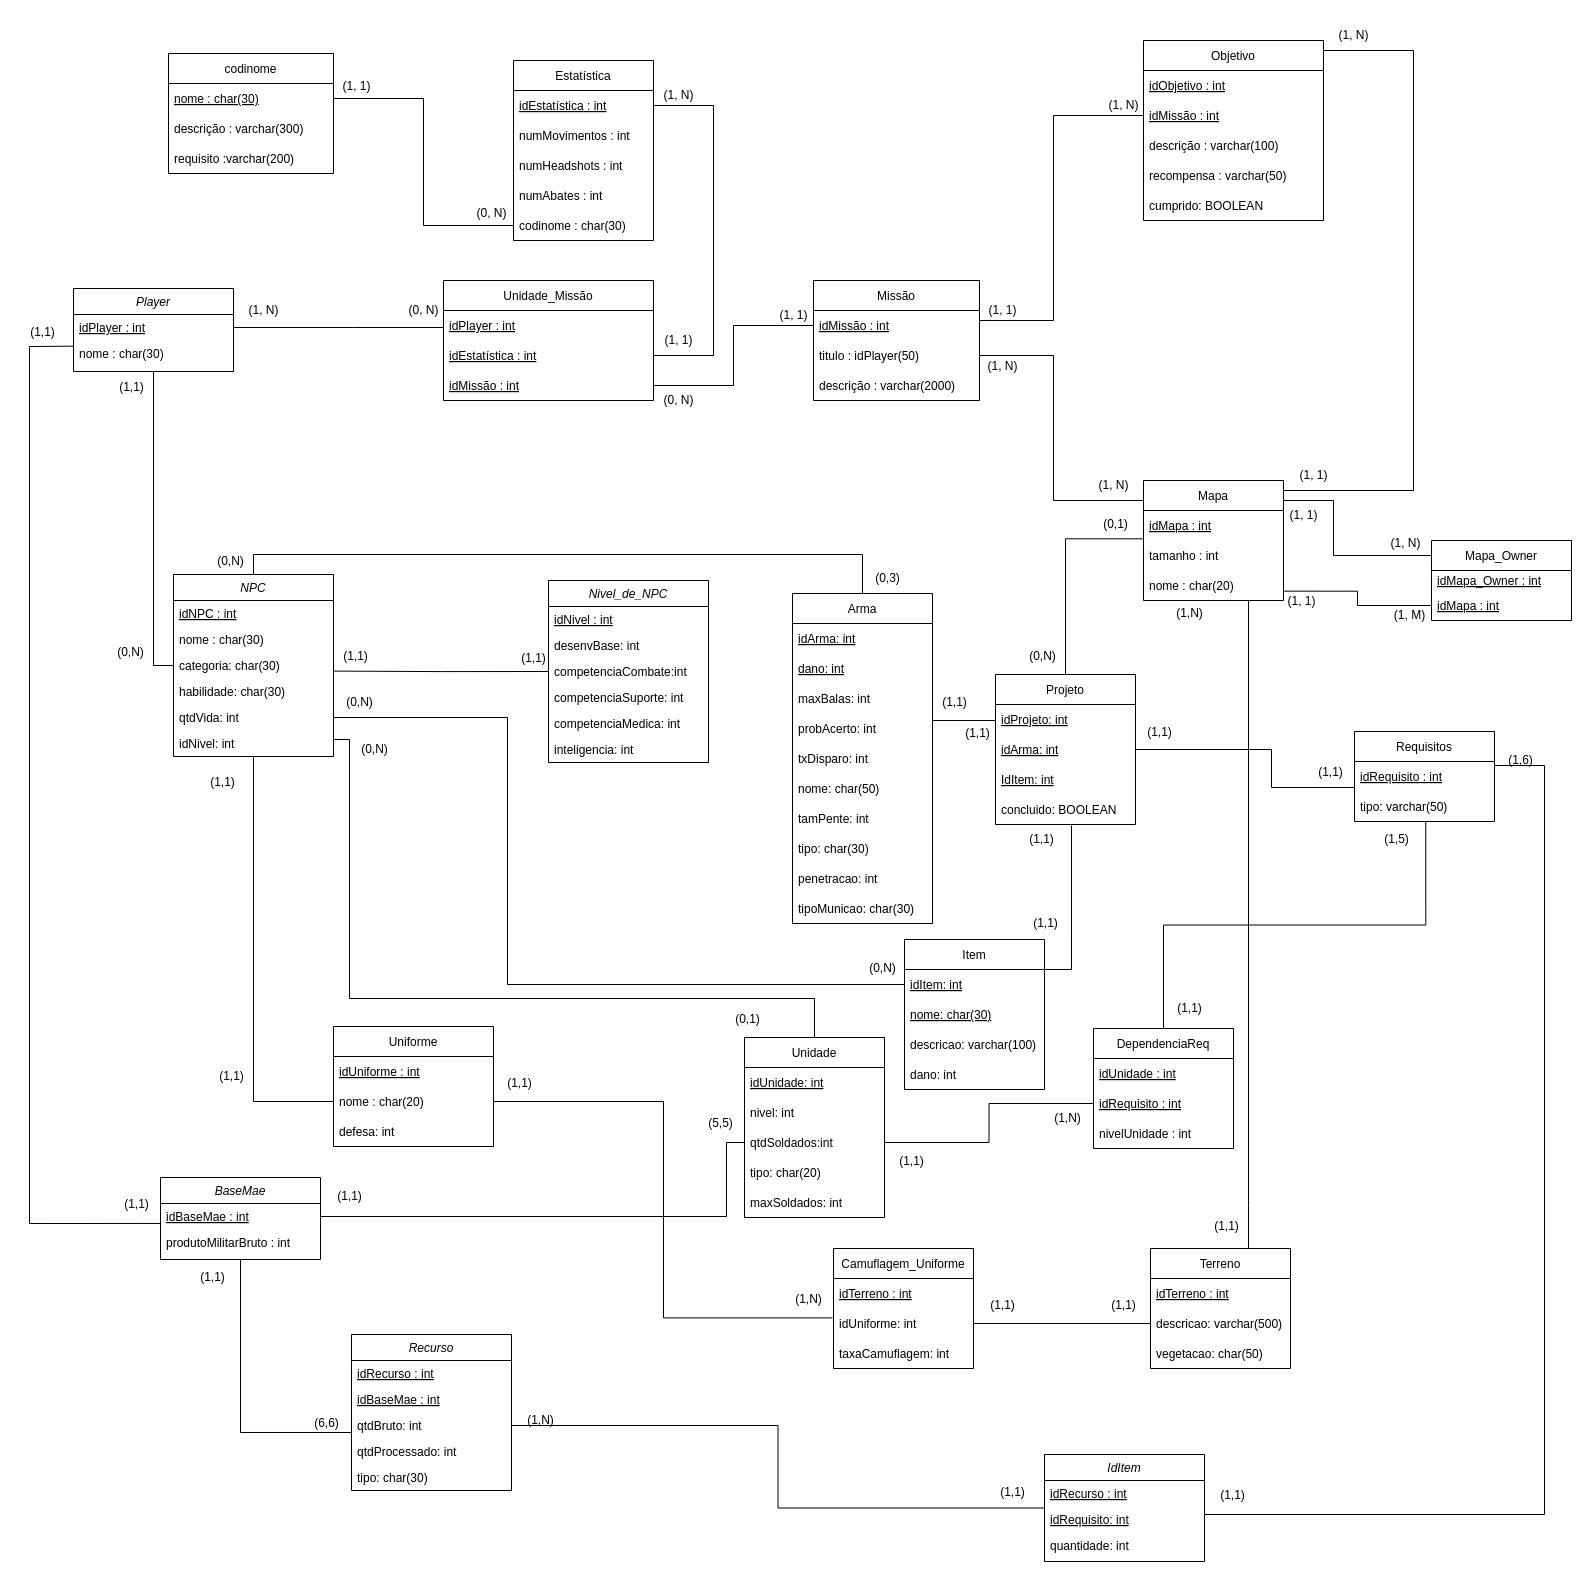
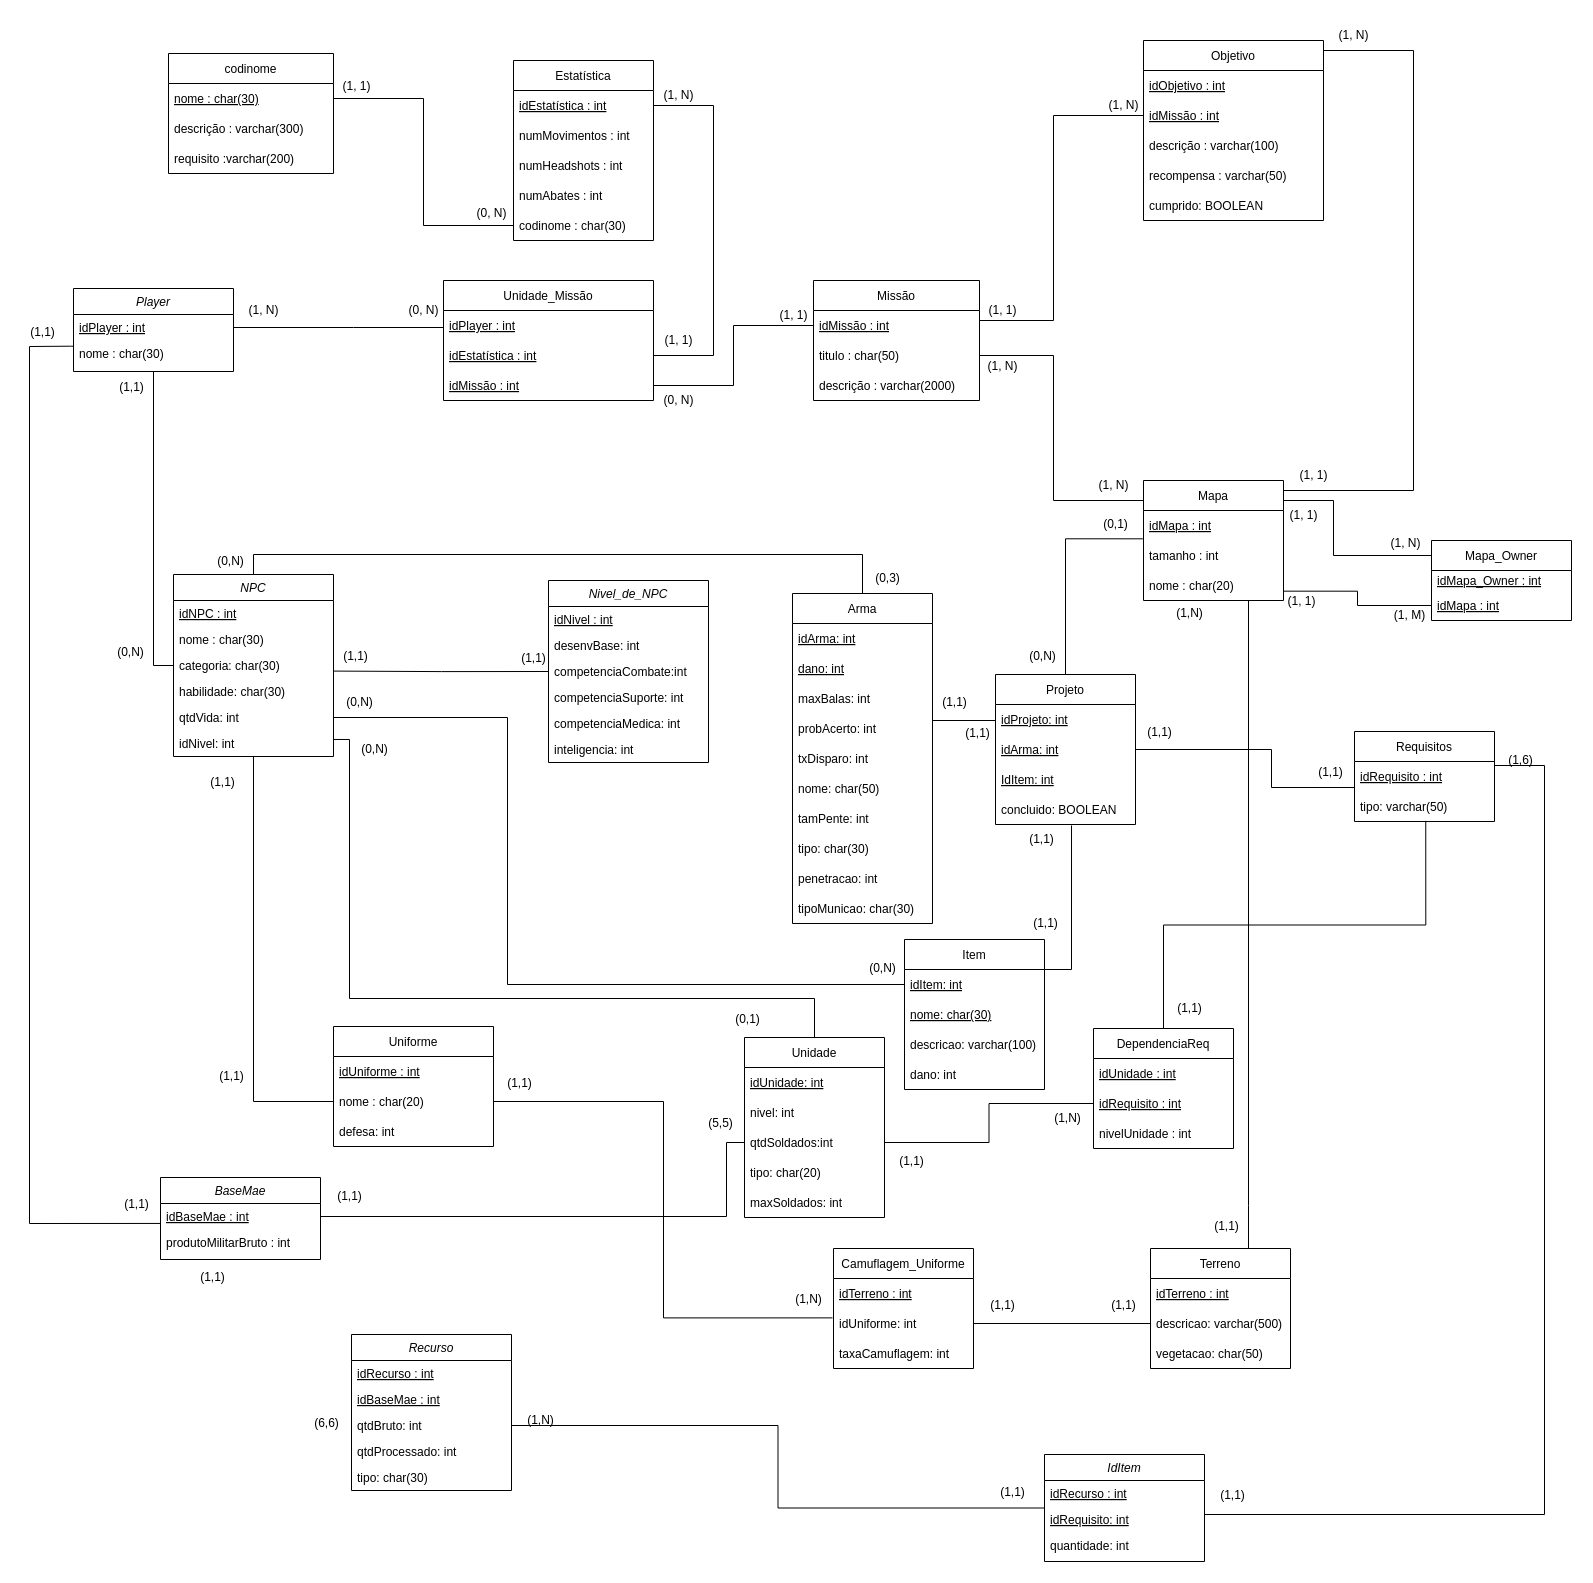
(879, 356) -> (868, 356)
(1397, 840) -> none
(241, 1401) -> none
